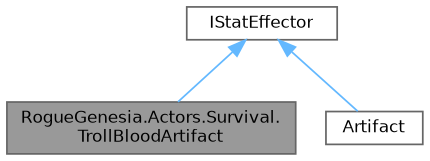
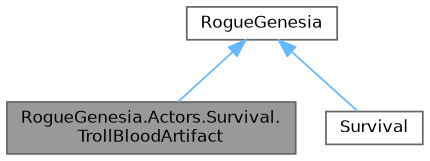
(262, 23) -> (262, 23)
(374, 128) -> (374, 128)
